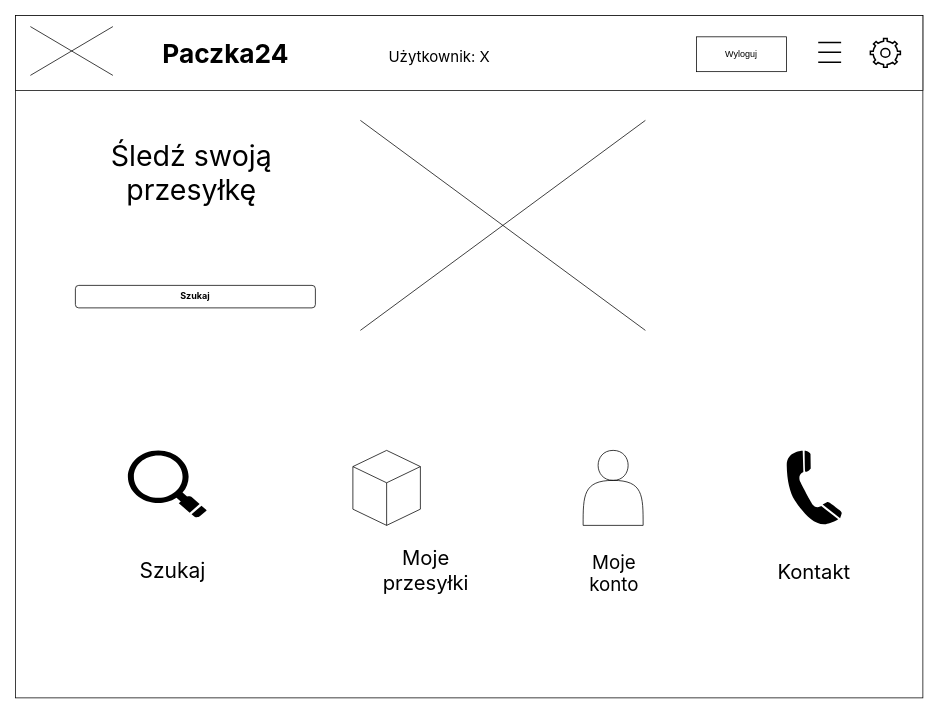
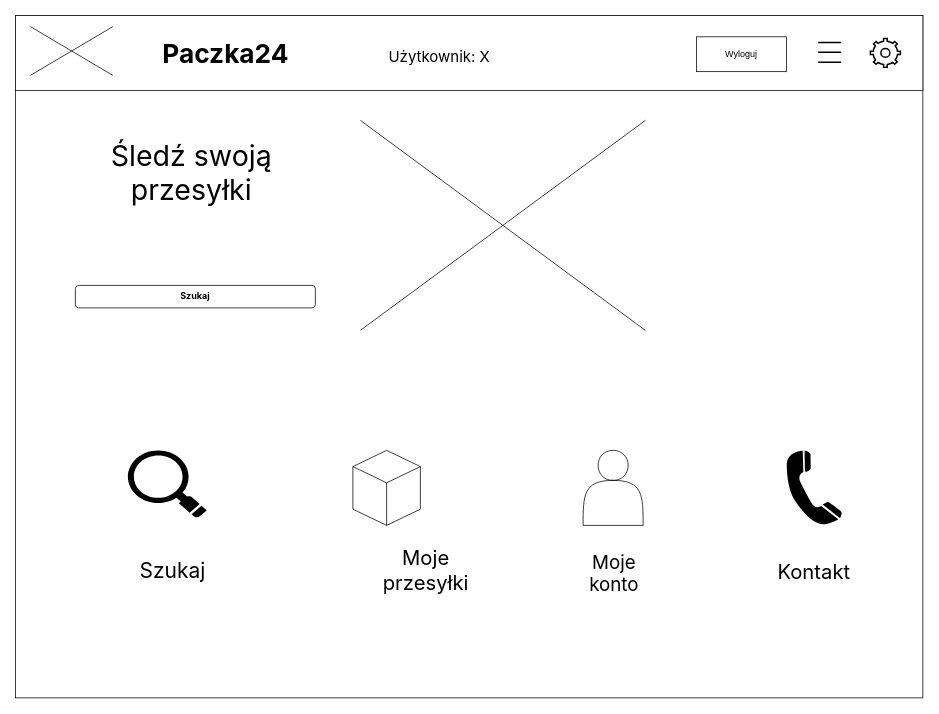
(192, 173) -> (192, 173)
